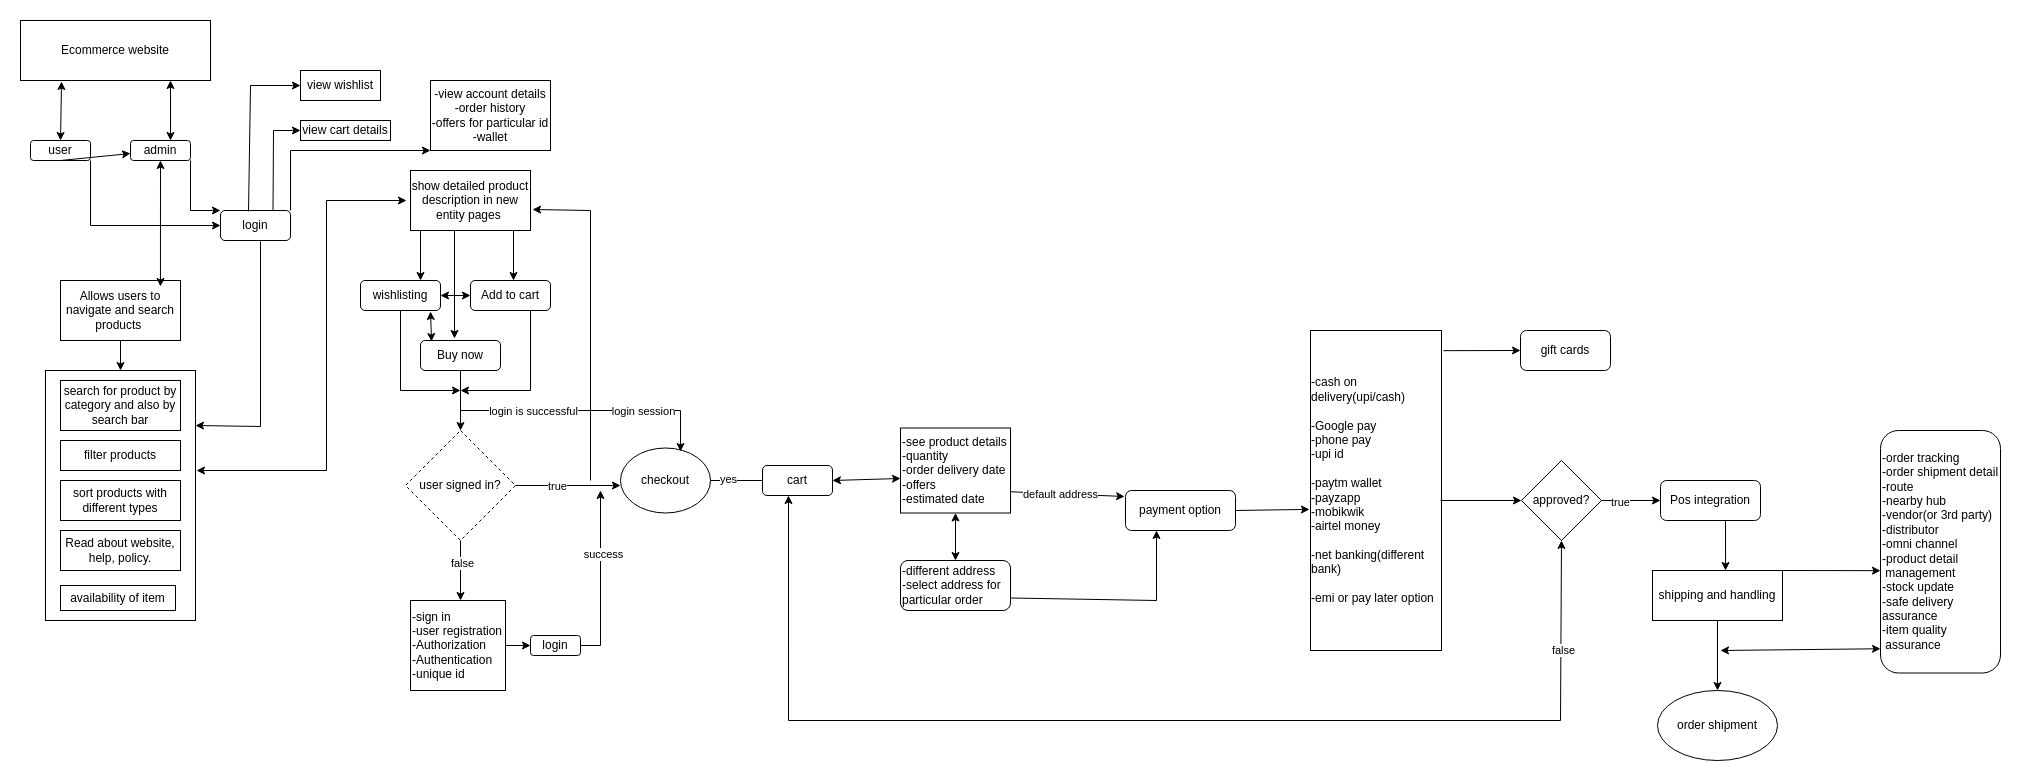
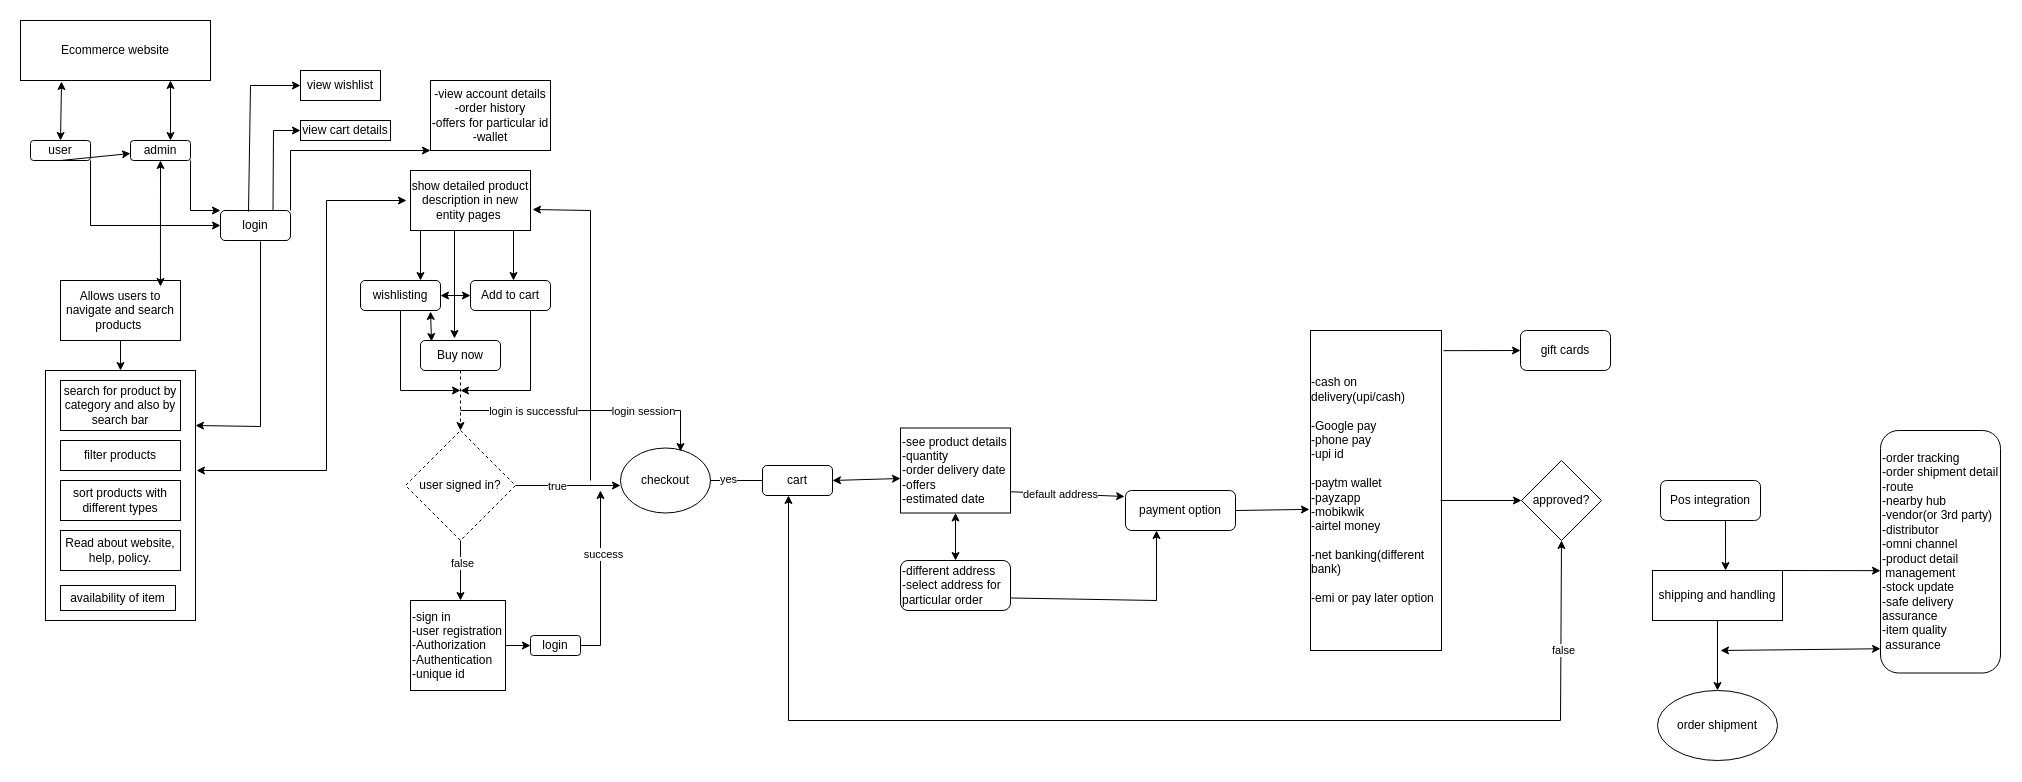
(461, 398) -> (461, 398)
(1628, 501) -> none
